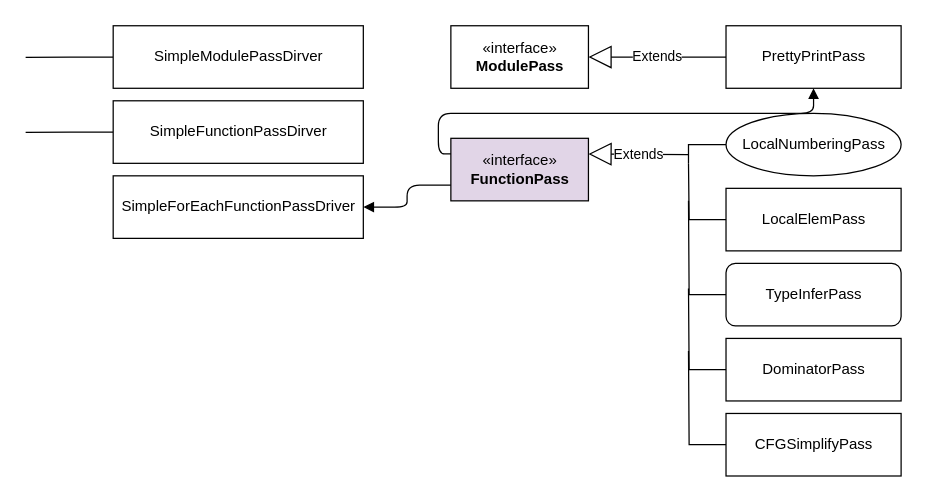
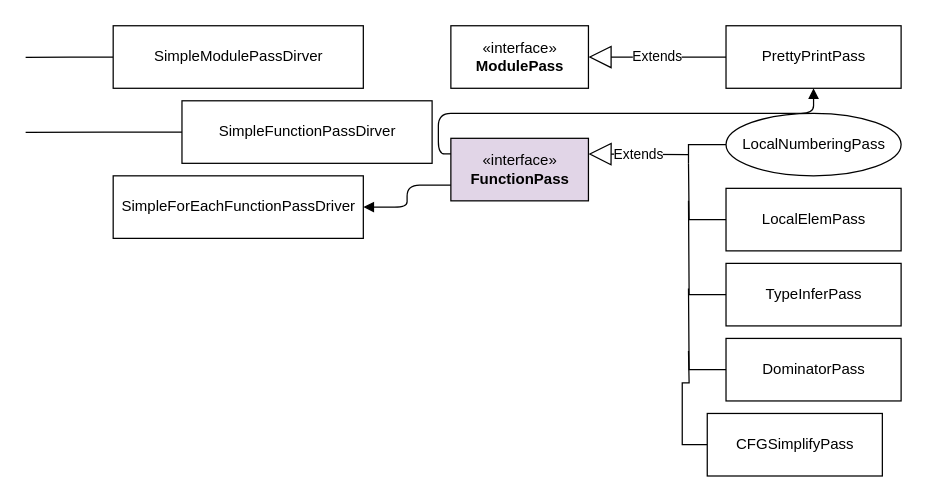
(238, 132) -> (307, 132)
(813, 294) -> (813, 294)
(813, 444) -> (794, 444)
